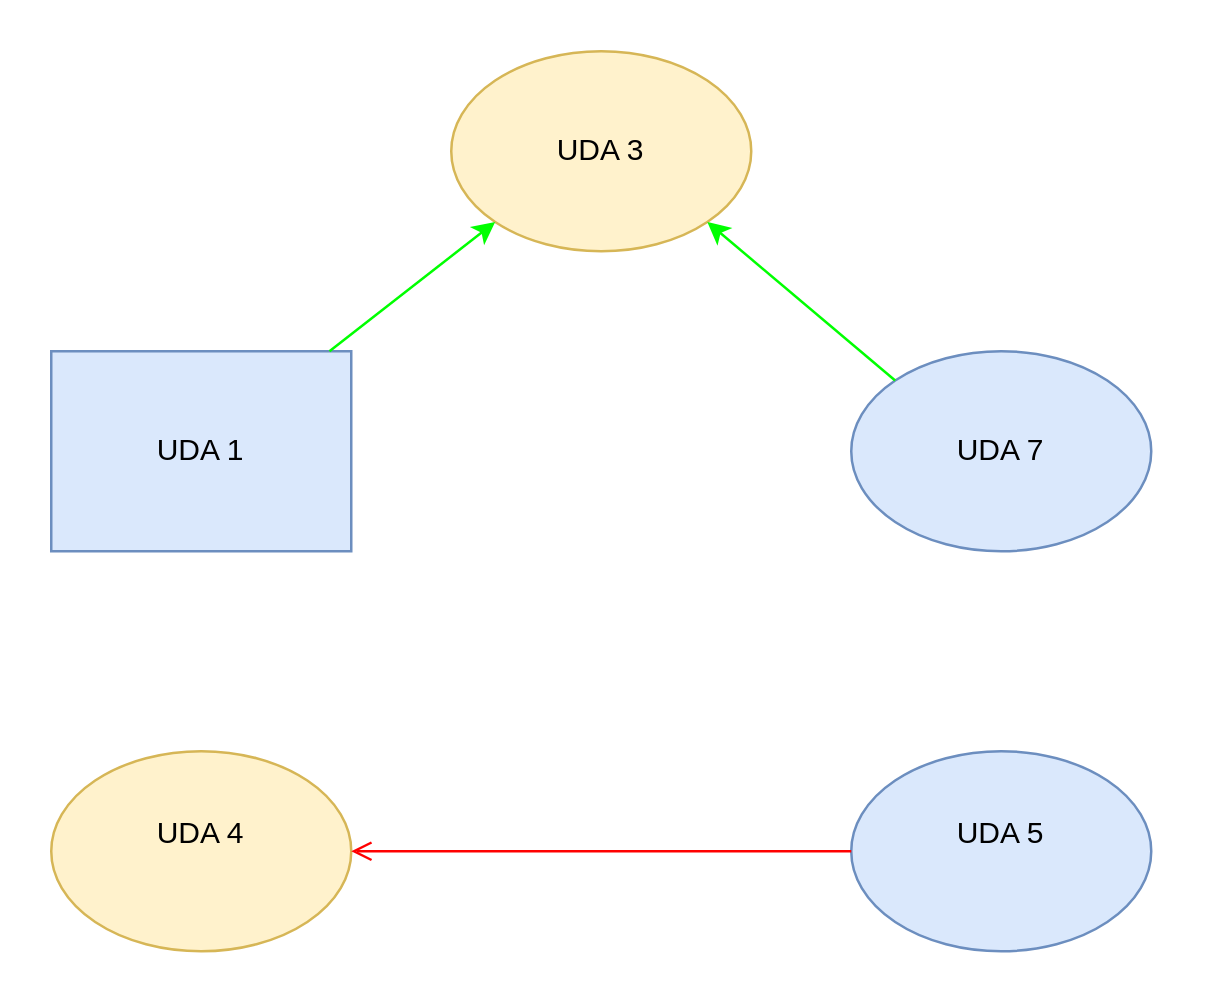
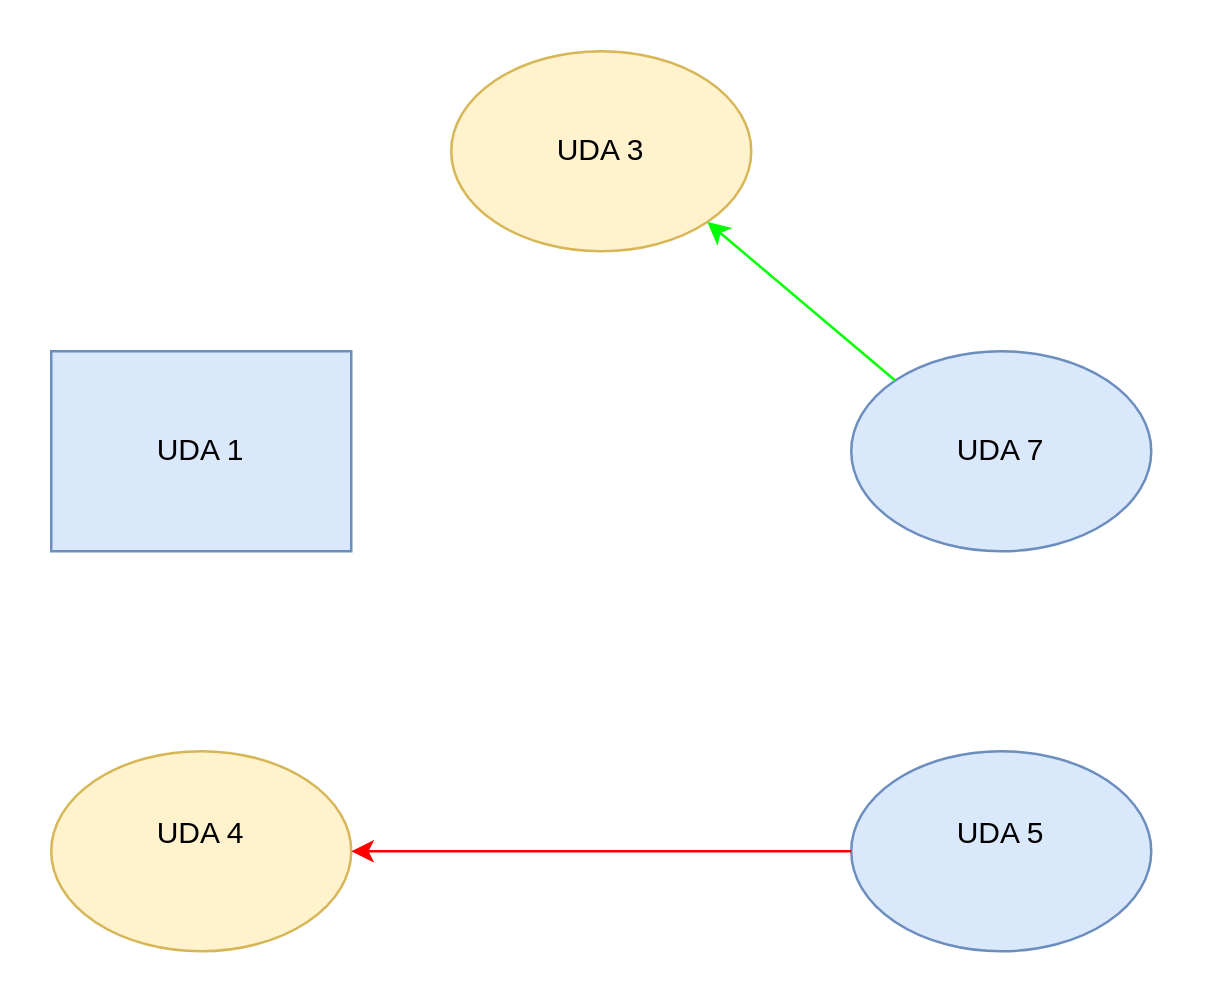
(406, 292) -> none
(365, 851) -> (369, 851)
